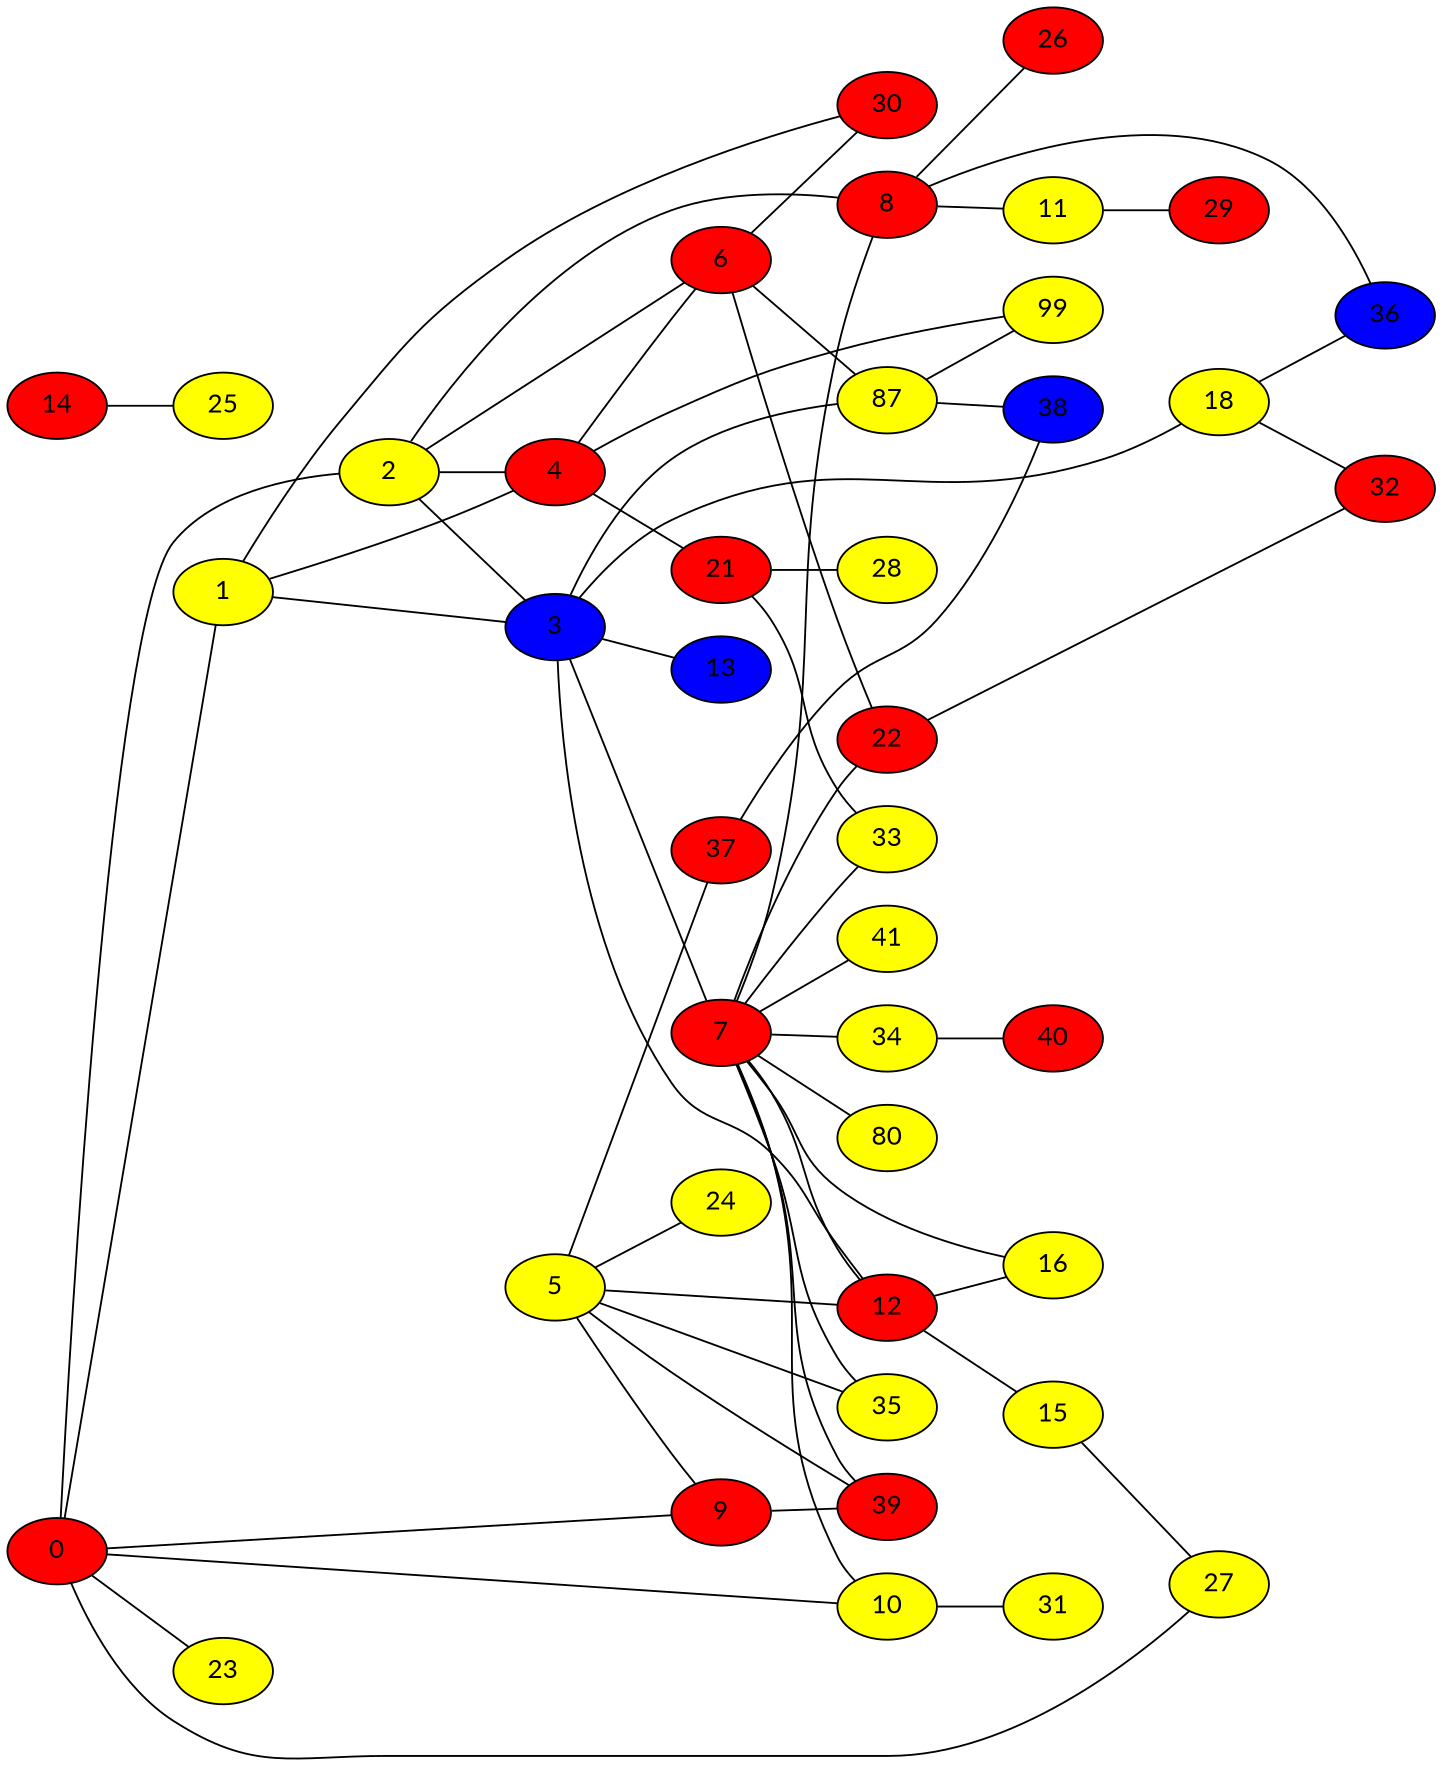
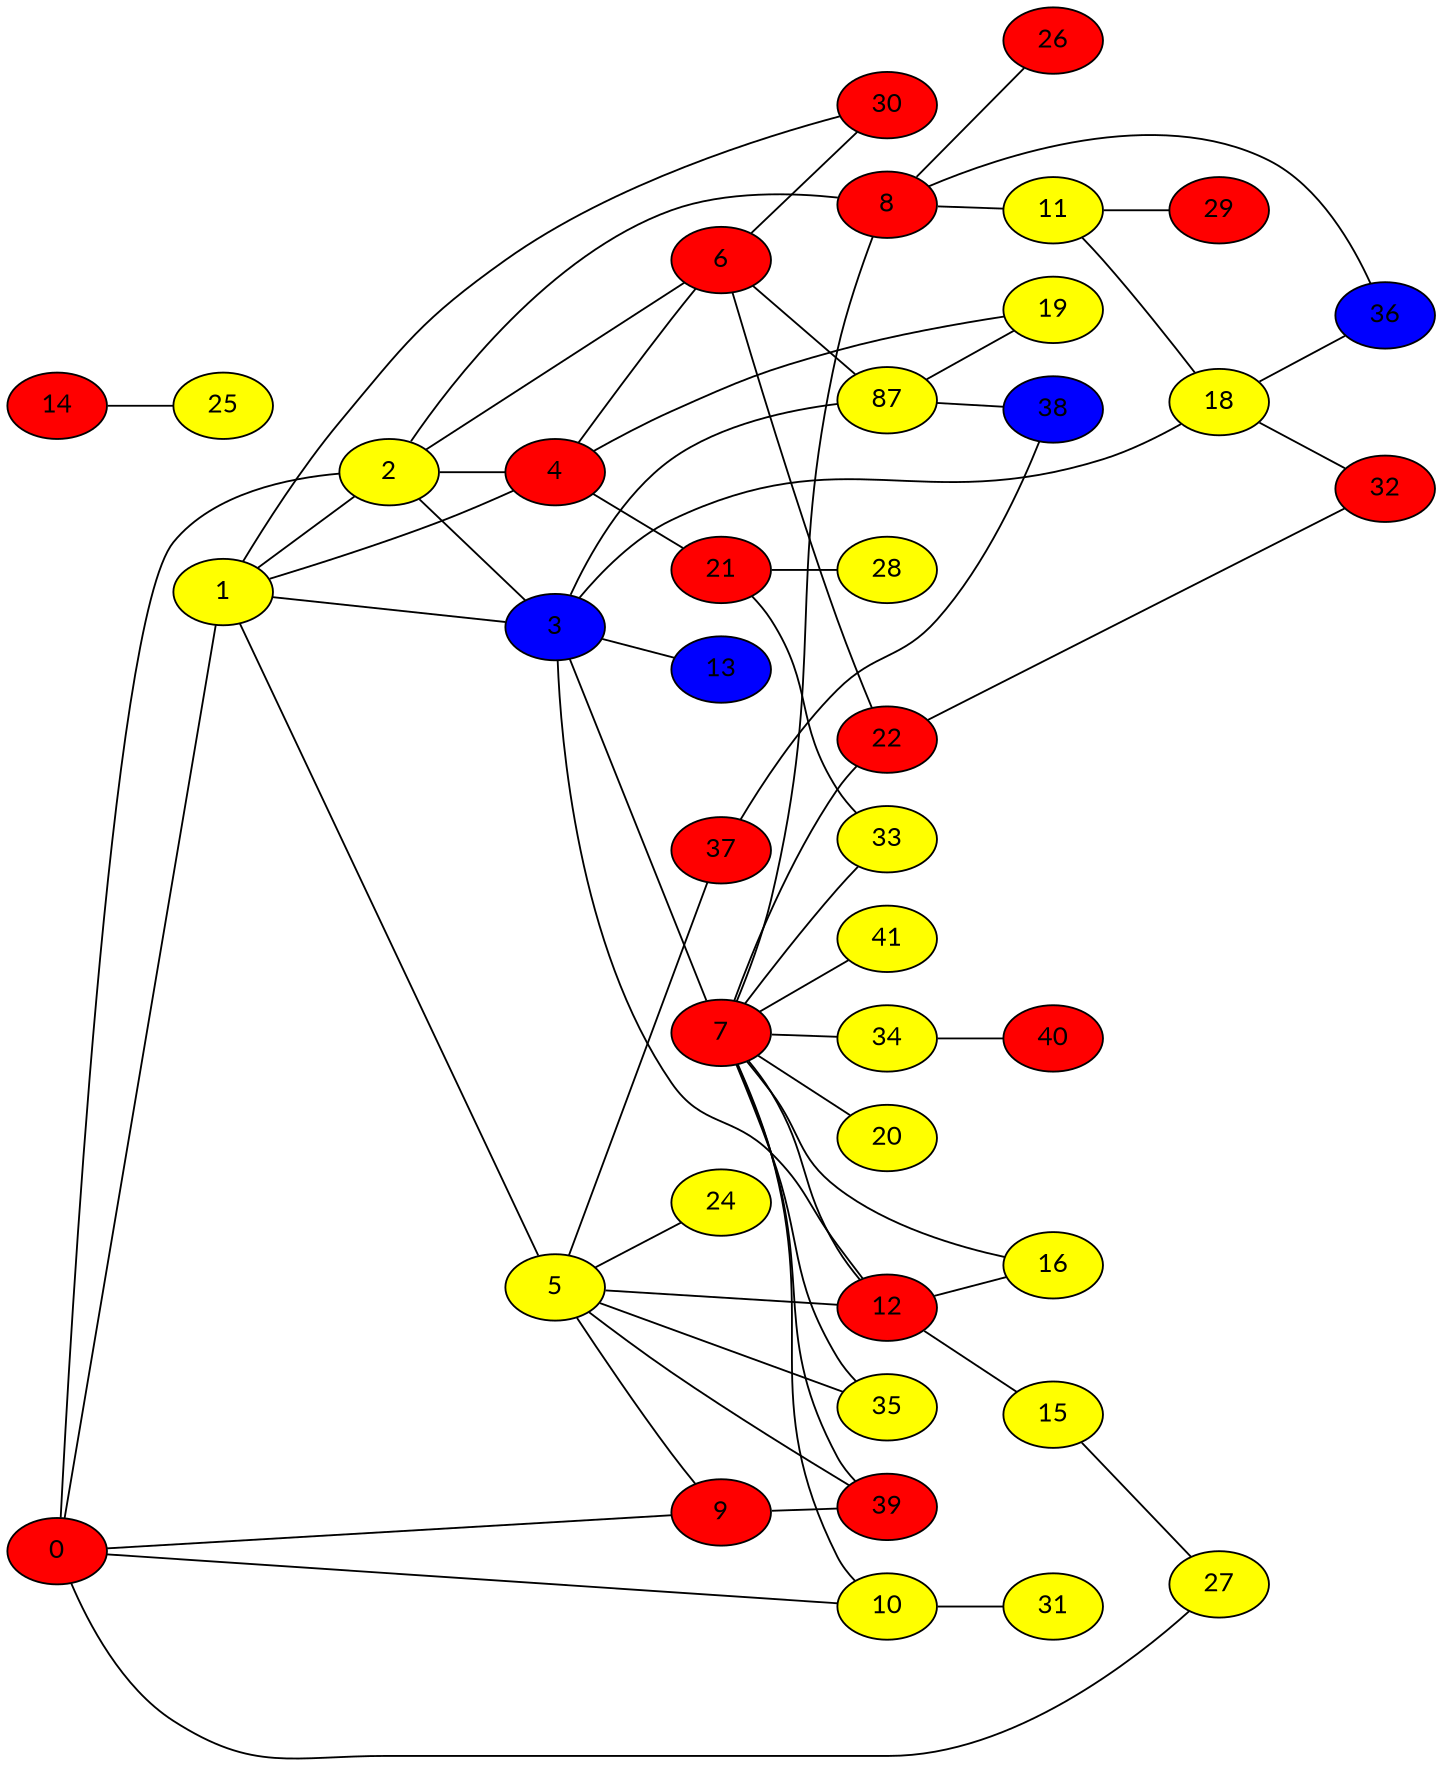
none -> (1140, 304)
(1053, 310) -> (1053, 310)
none -> (306, 532)
none -> (389, 940)
(887, 1138) -> (887, 1138)
(223, 1671) -> none
